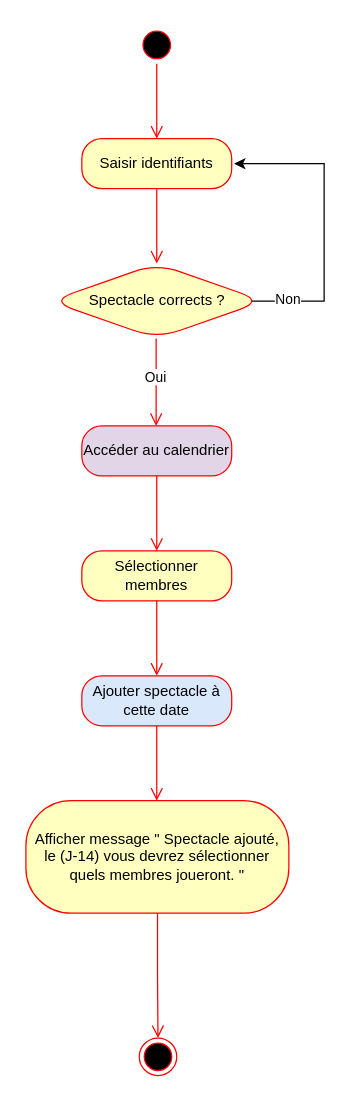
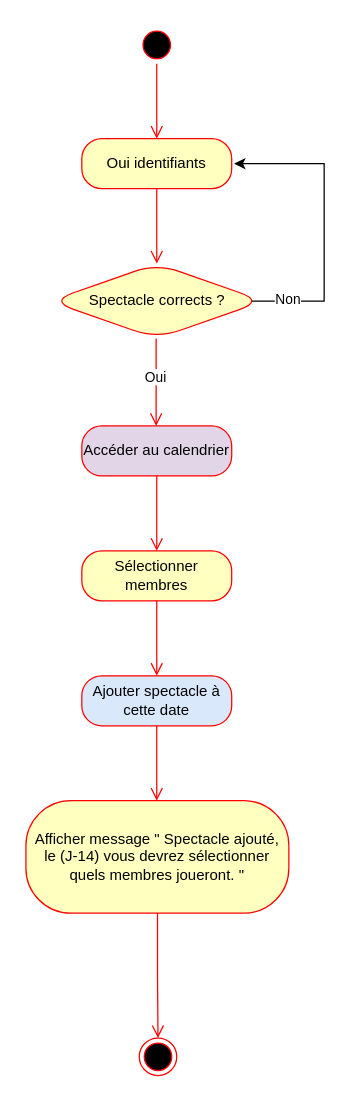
(157, 163) -> (157, 163)
